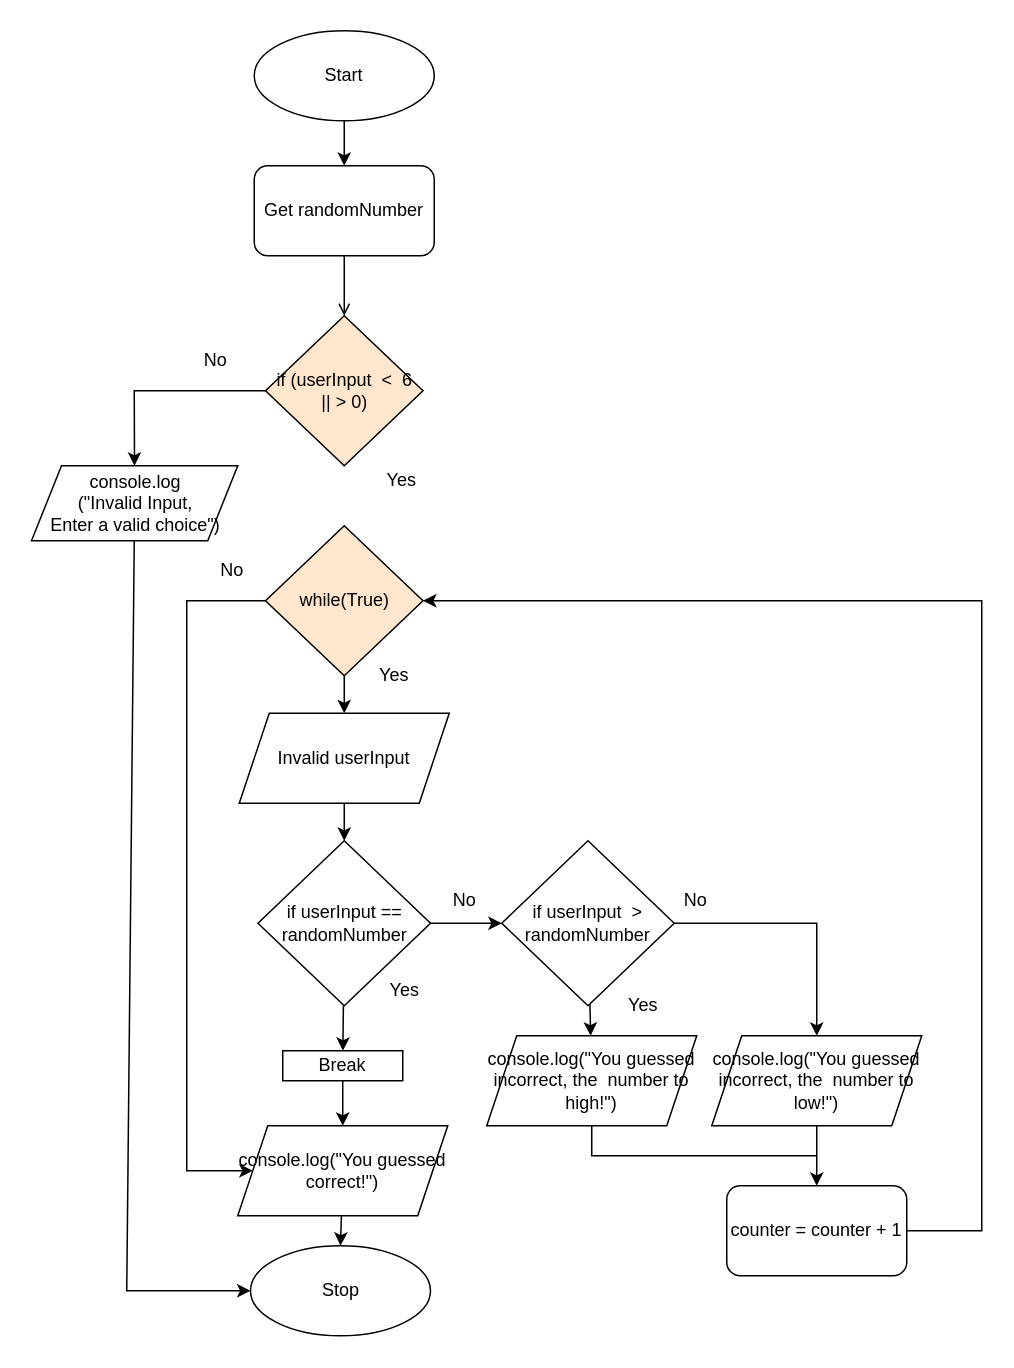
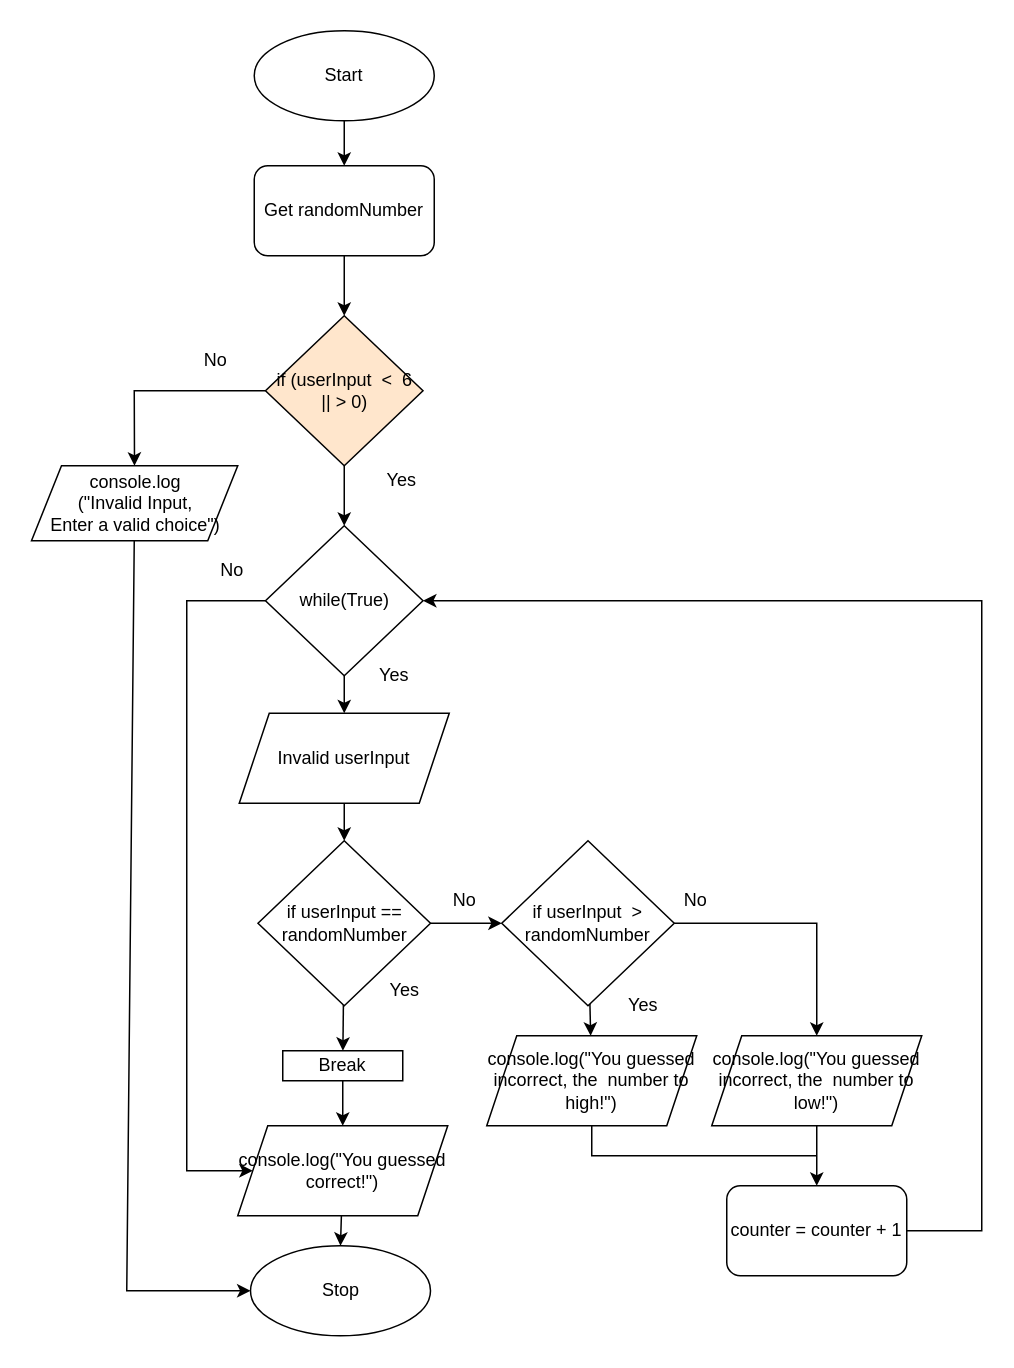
(344, 306) -> (344, 304)
none -> (344, 491)
(344, 601) -> (344, 601)
